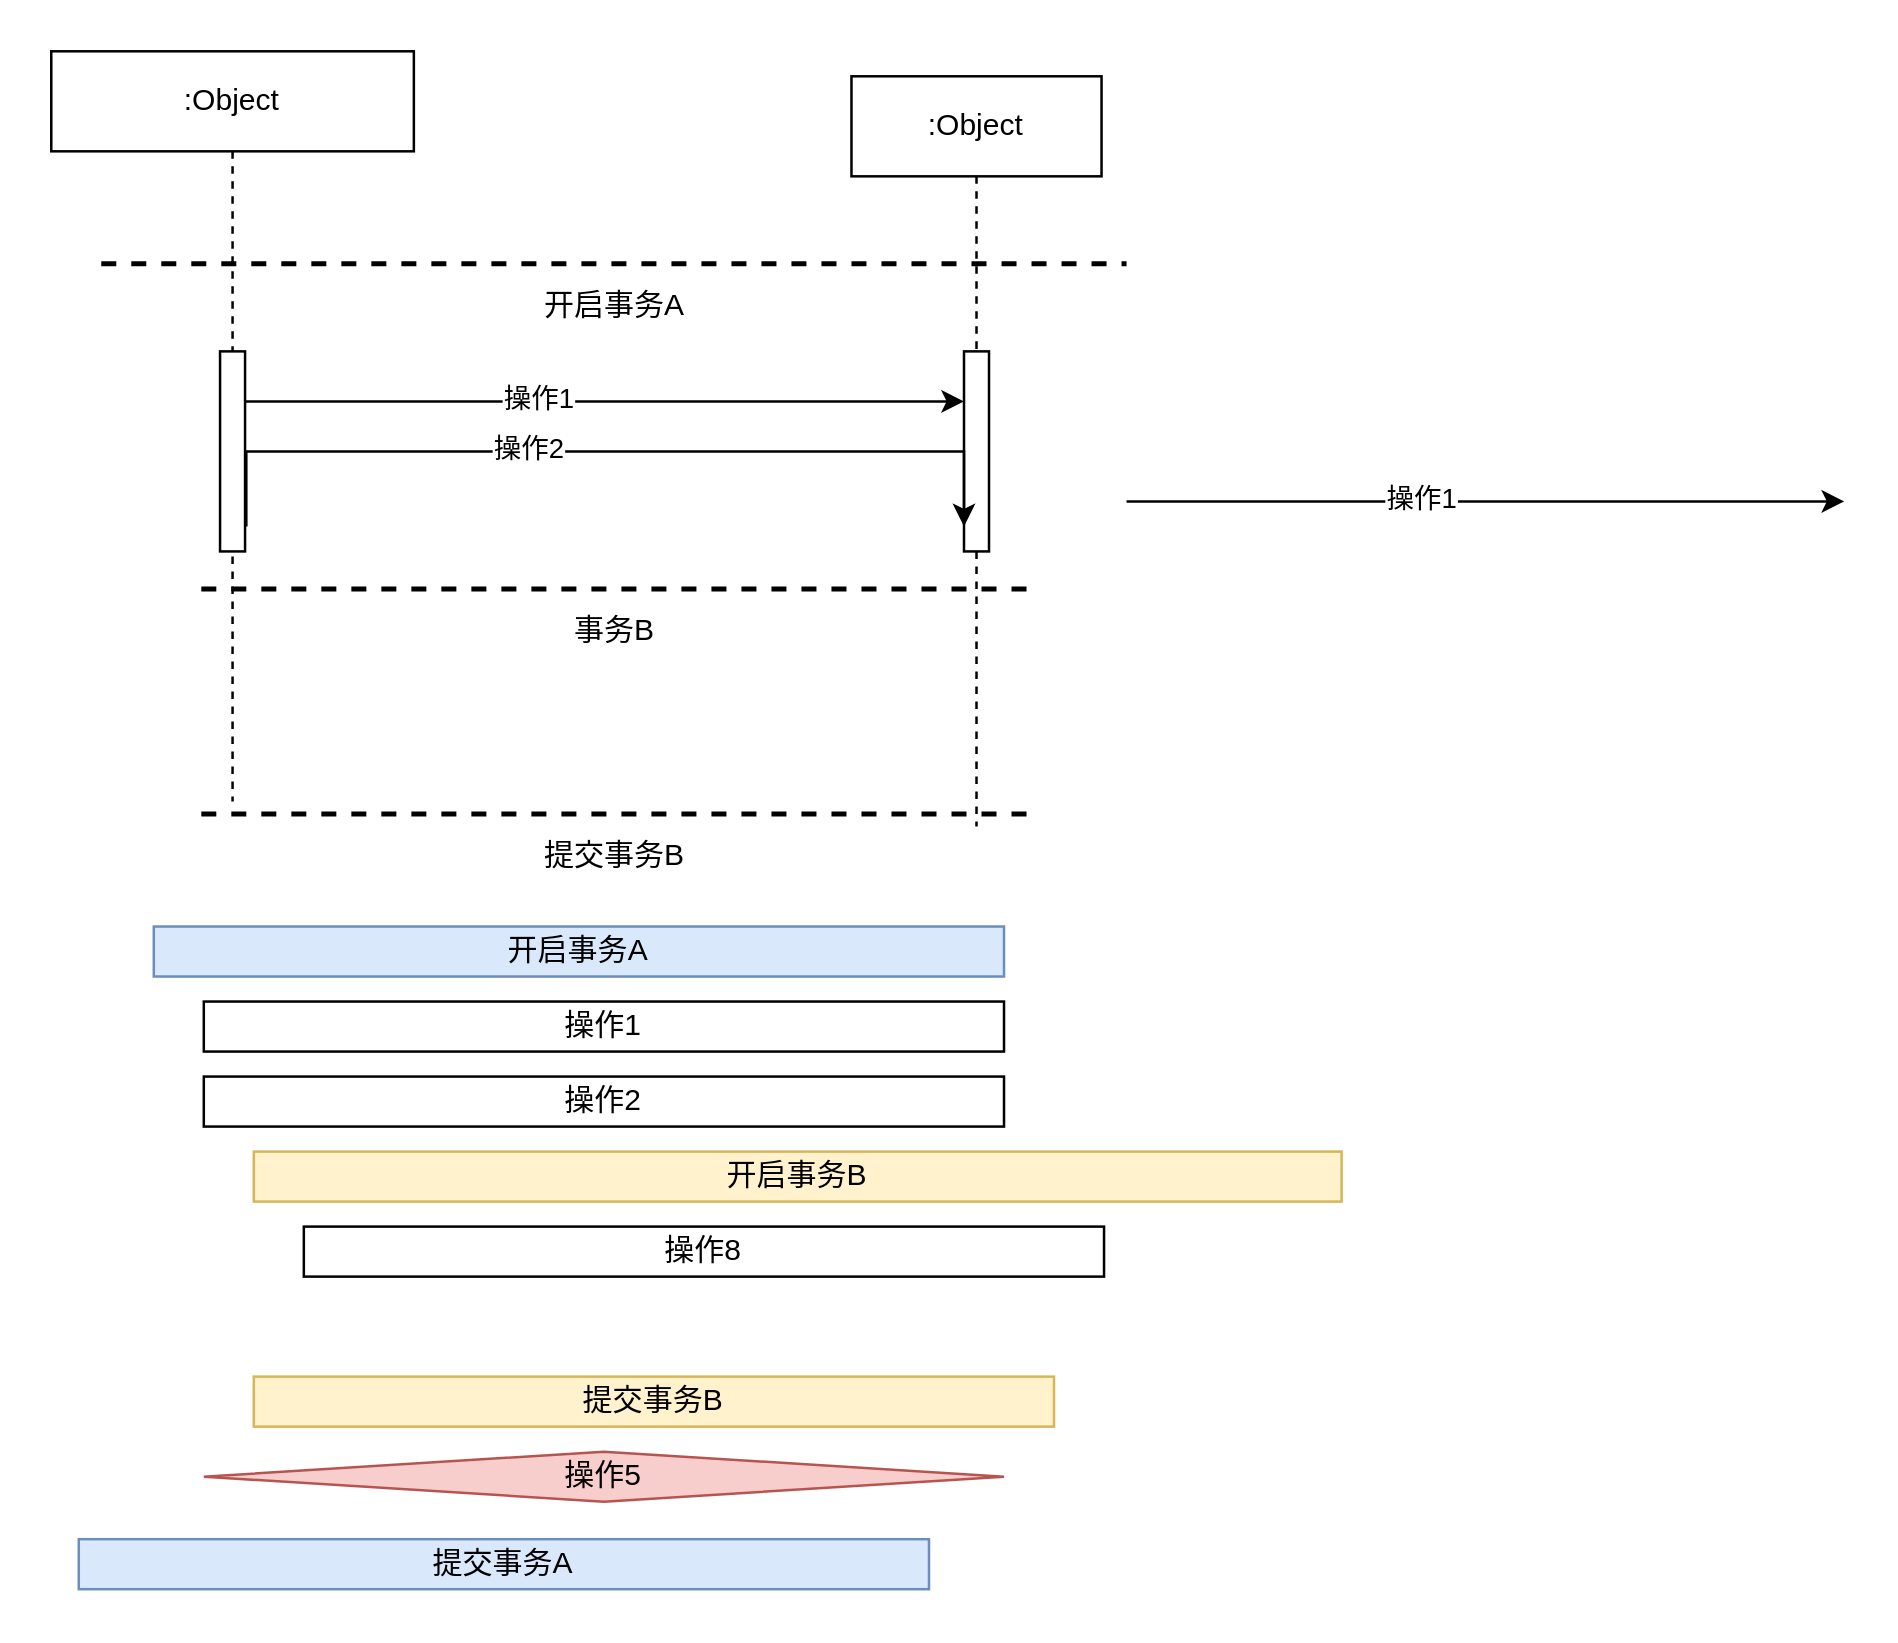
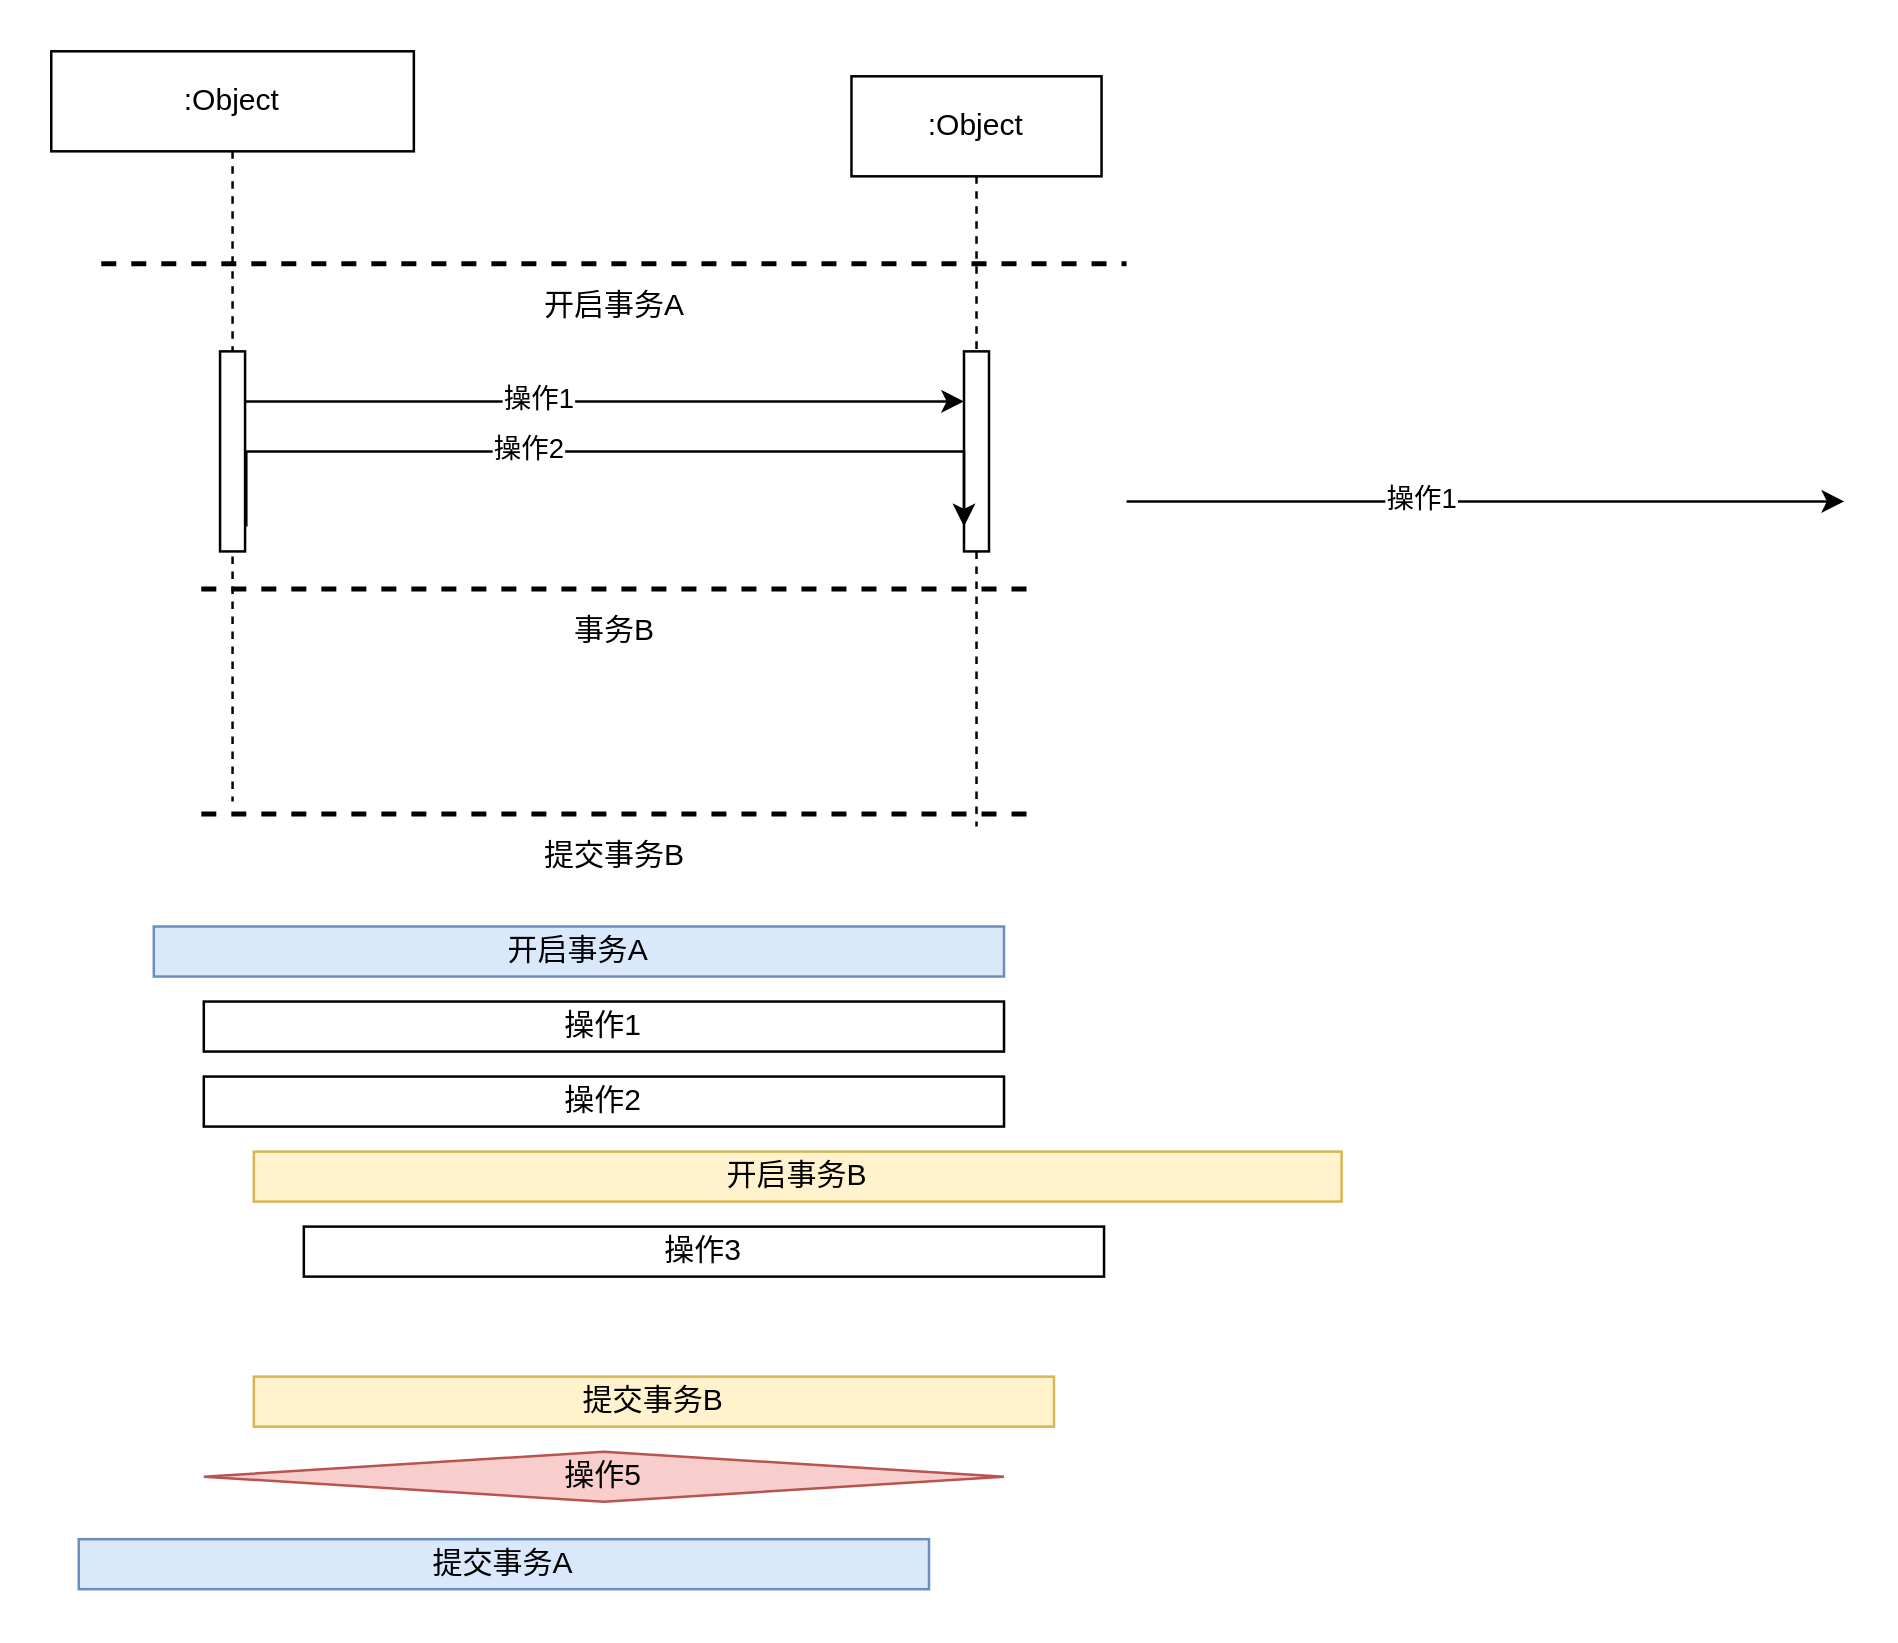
(704, 1251) -> (704, 1251)
